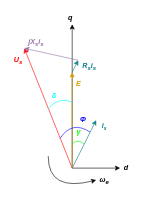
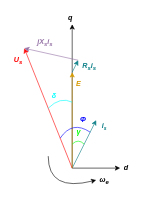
(36, 42) -> (45, 42)
